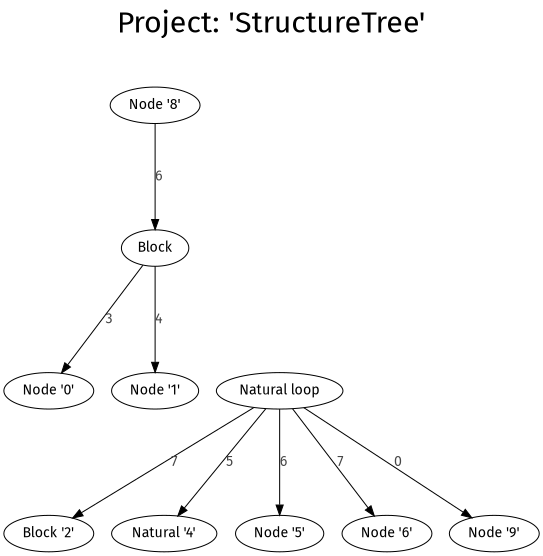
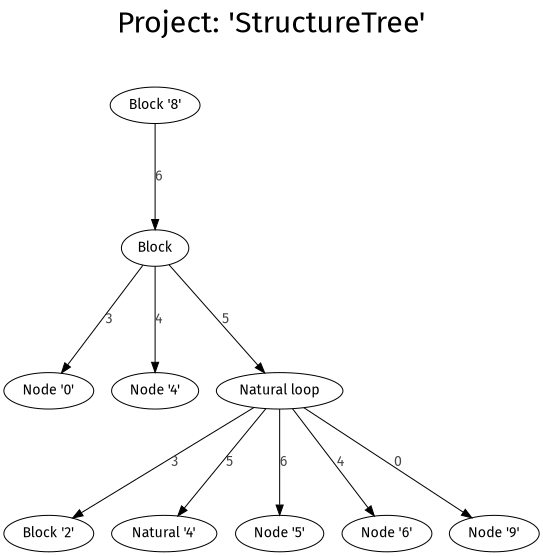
(155, 105) -> (155, 105)
none -> (214, 315)
(155, 391) -> (155, 391)
(175, 462) -> (175, 462)
(341, 462) -> (341, 462)
